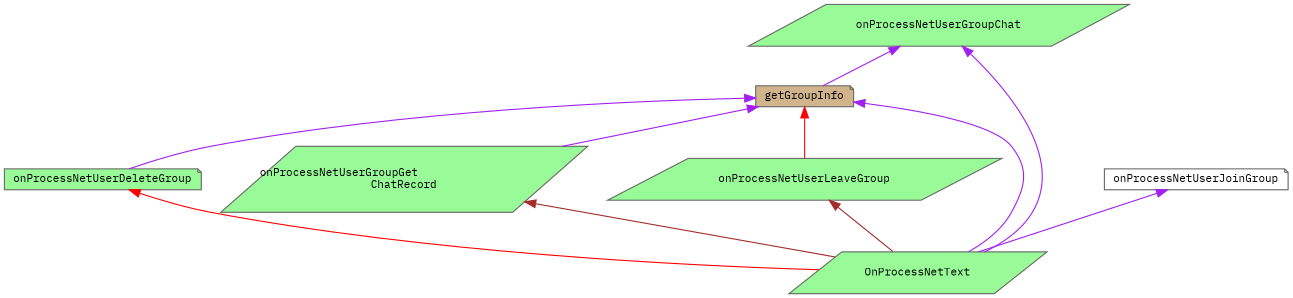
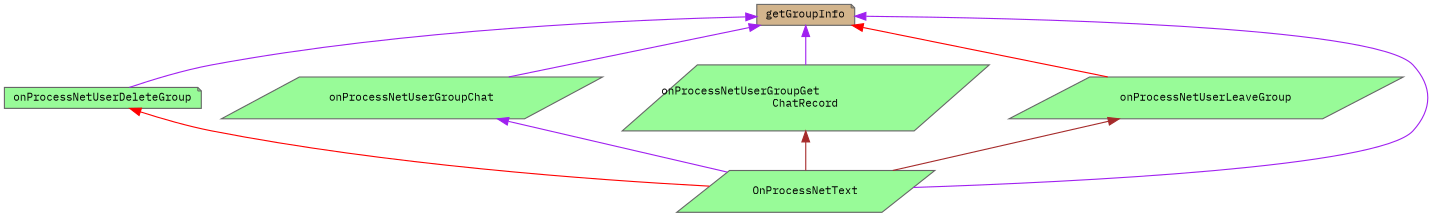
(857, 69) -> (629, 52)
(1196, 179) -> none
